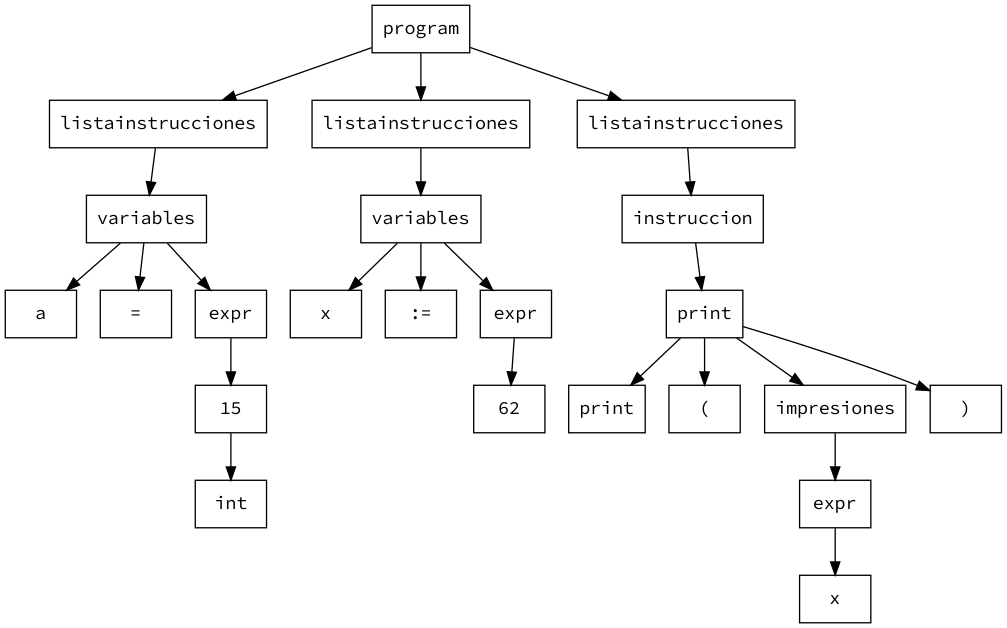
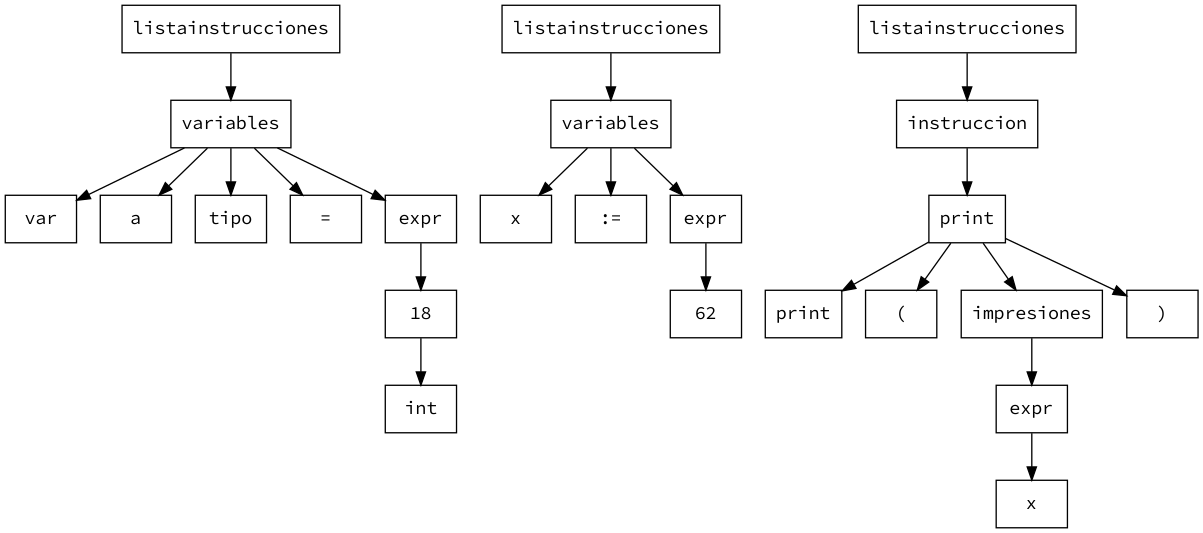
(421, 29) -> none
none -> (41, 219)
none -> (231, 219)
(231, 409) -> (421, 314)
